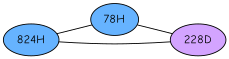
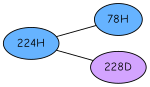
(155, 29) -> none
(31, 40) -> (31, 43)
